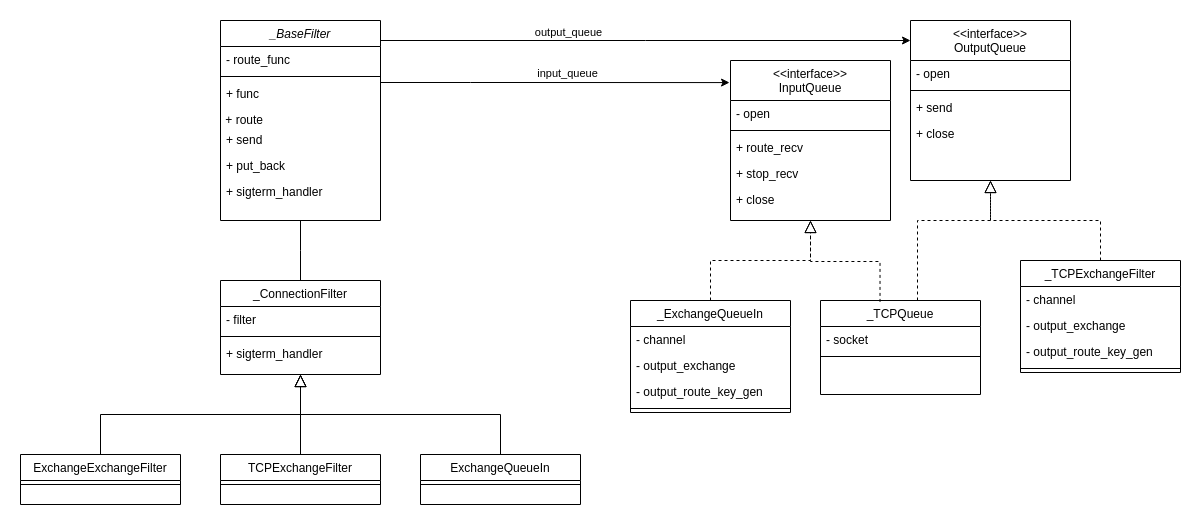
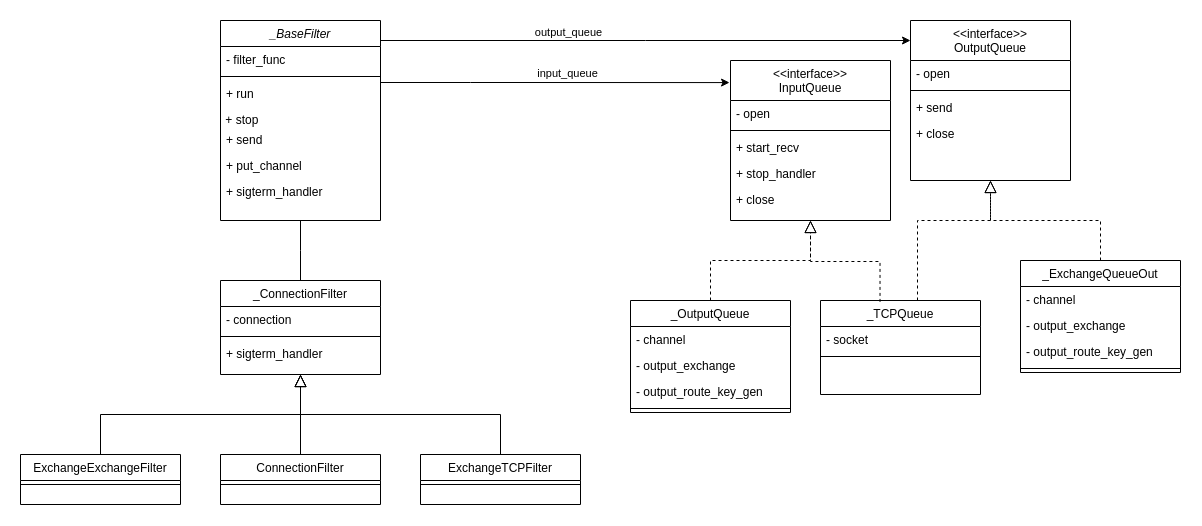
(265, 60) -> (265, 60)
(245, 94) -> (241, 94)
(244, 121) -> (241, 121)
(775, 148) -> (775, 148)
(258, 166) -> (267, 166)
(771, 174) -> (780, 174)
(1100, 274) -> (1100, 274)
(710, 314) -> (710, 314)
(248, 320) -> (263, 320)
(300, 468) -> (300, 468)
(500, 468) -> (500, 468)
